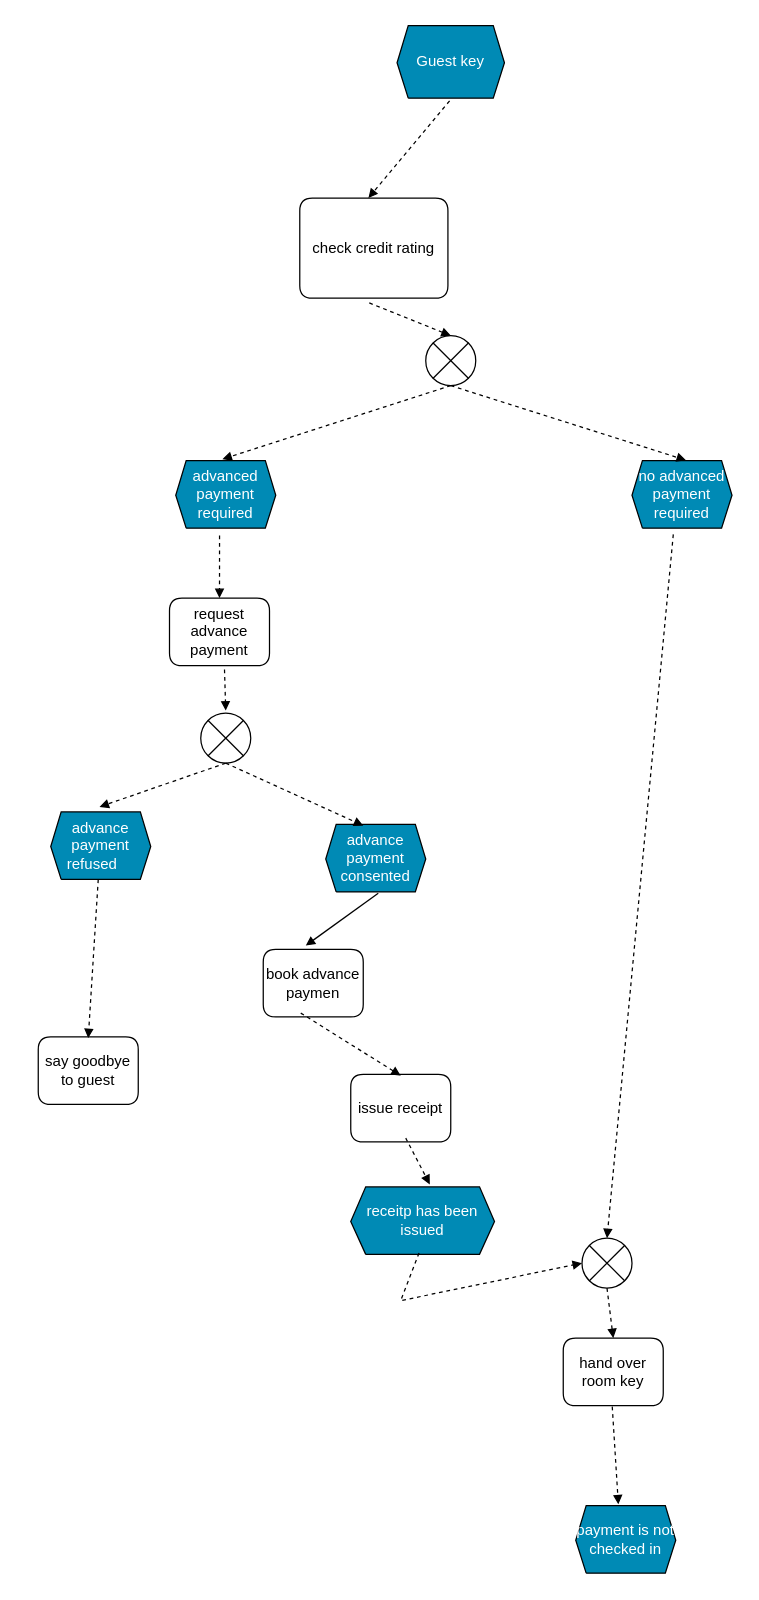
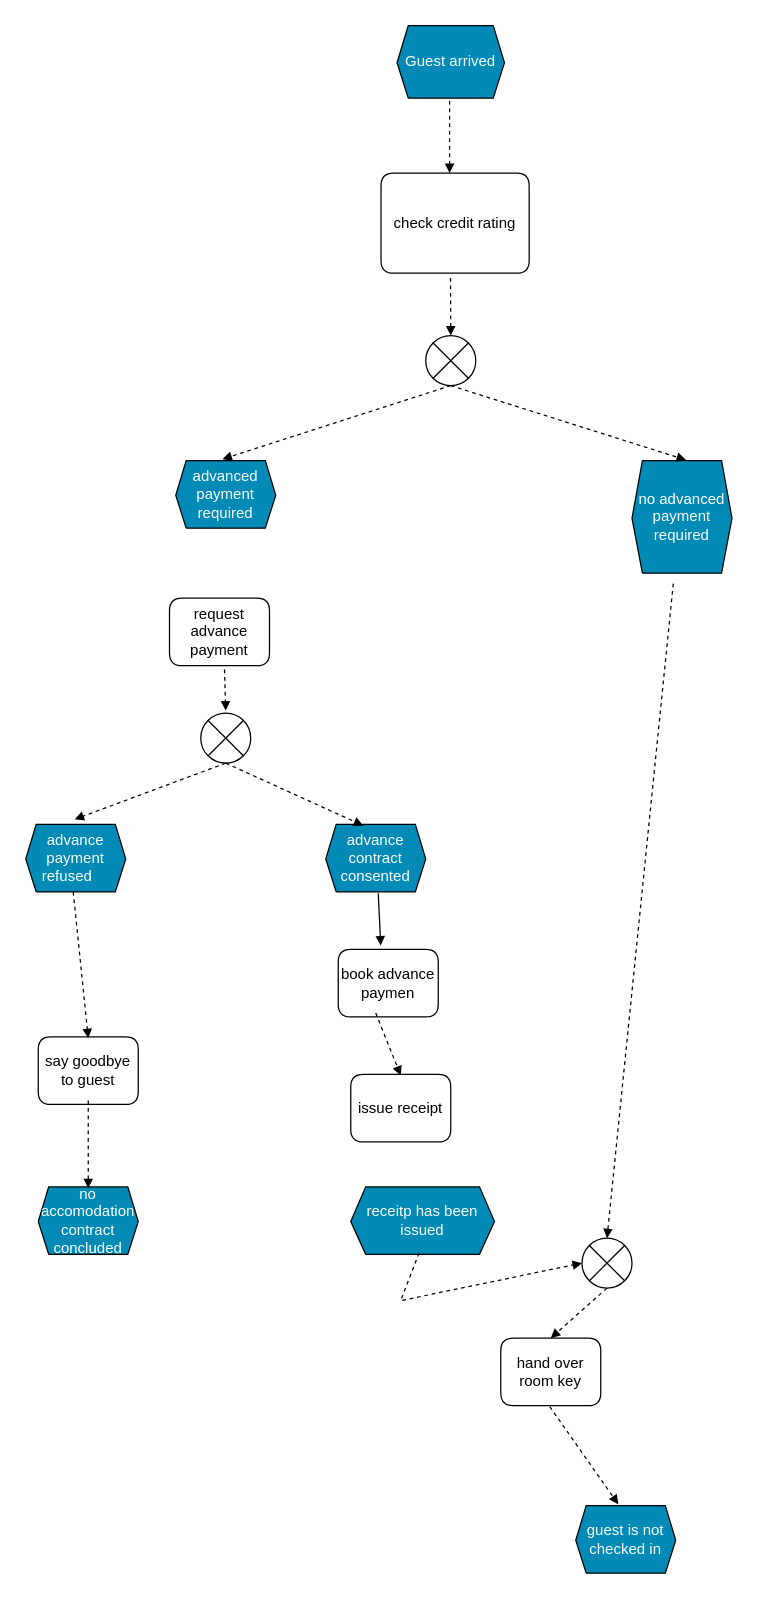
(451, 62) -> (451, 62)
(374, 248) -> (455, 223)
(682, 494) -> (682, 517)
(219, 562) -> none
(101, 846) -> (76, 858)
(376, 858) -> (376, 858)
(313, 983) -> (388, 983)
none -> (88, 1140)
(415, 1157) -> none
none -> (88, 1221)
(613, 1372) -> (551, 1372)
(626, 1539) -> (626, 1539)
